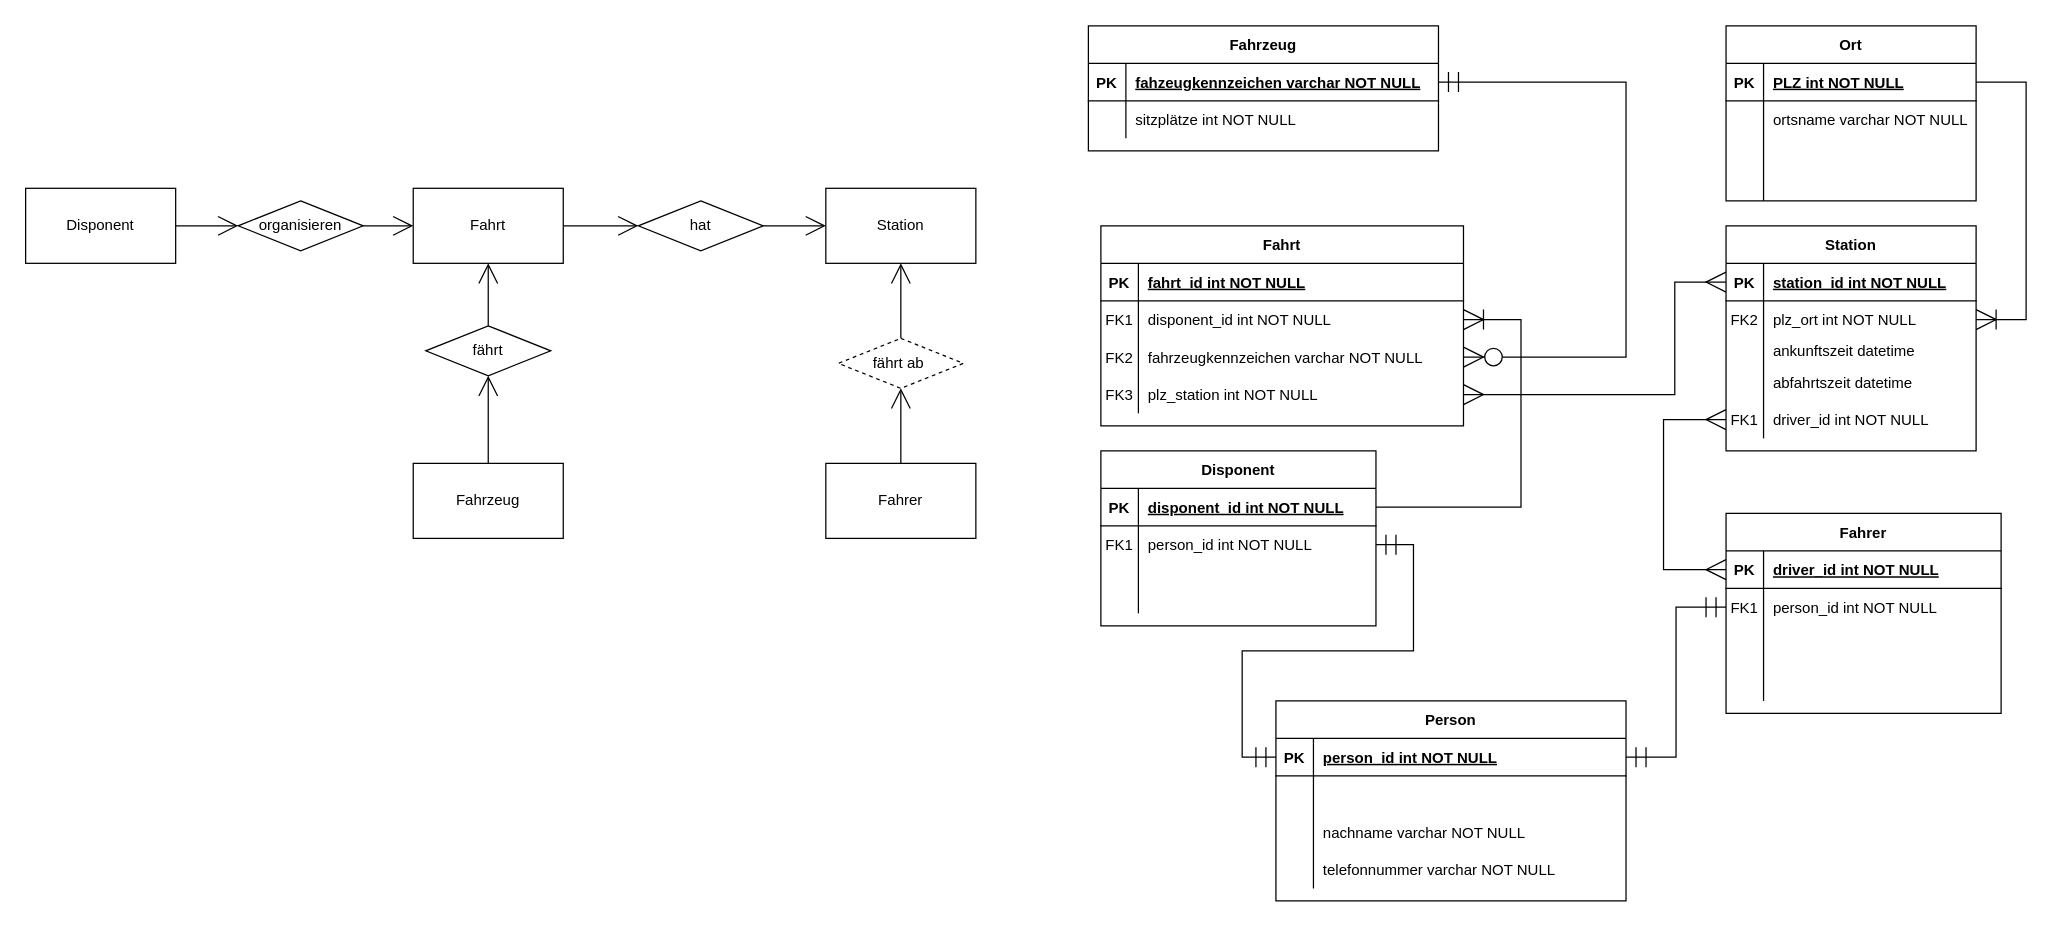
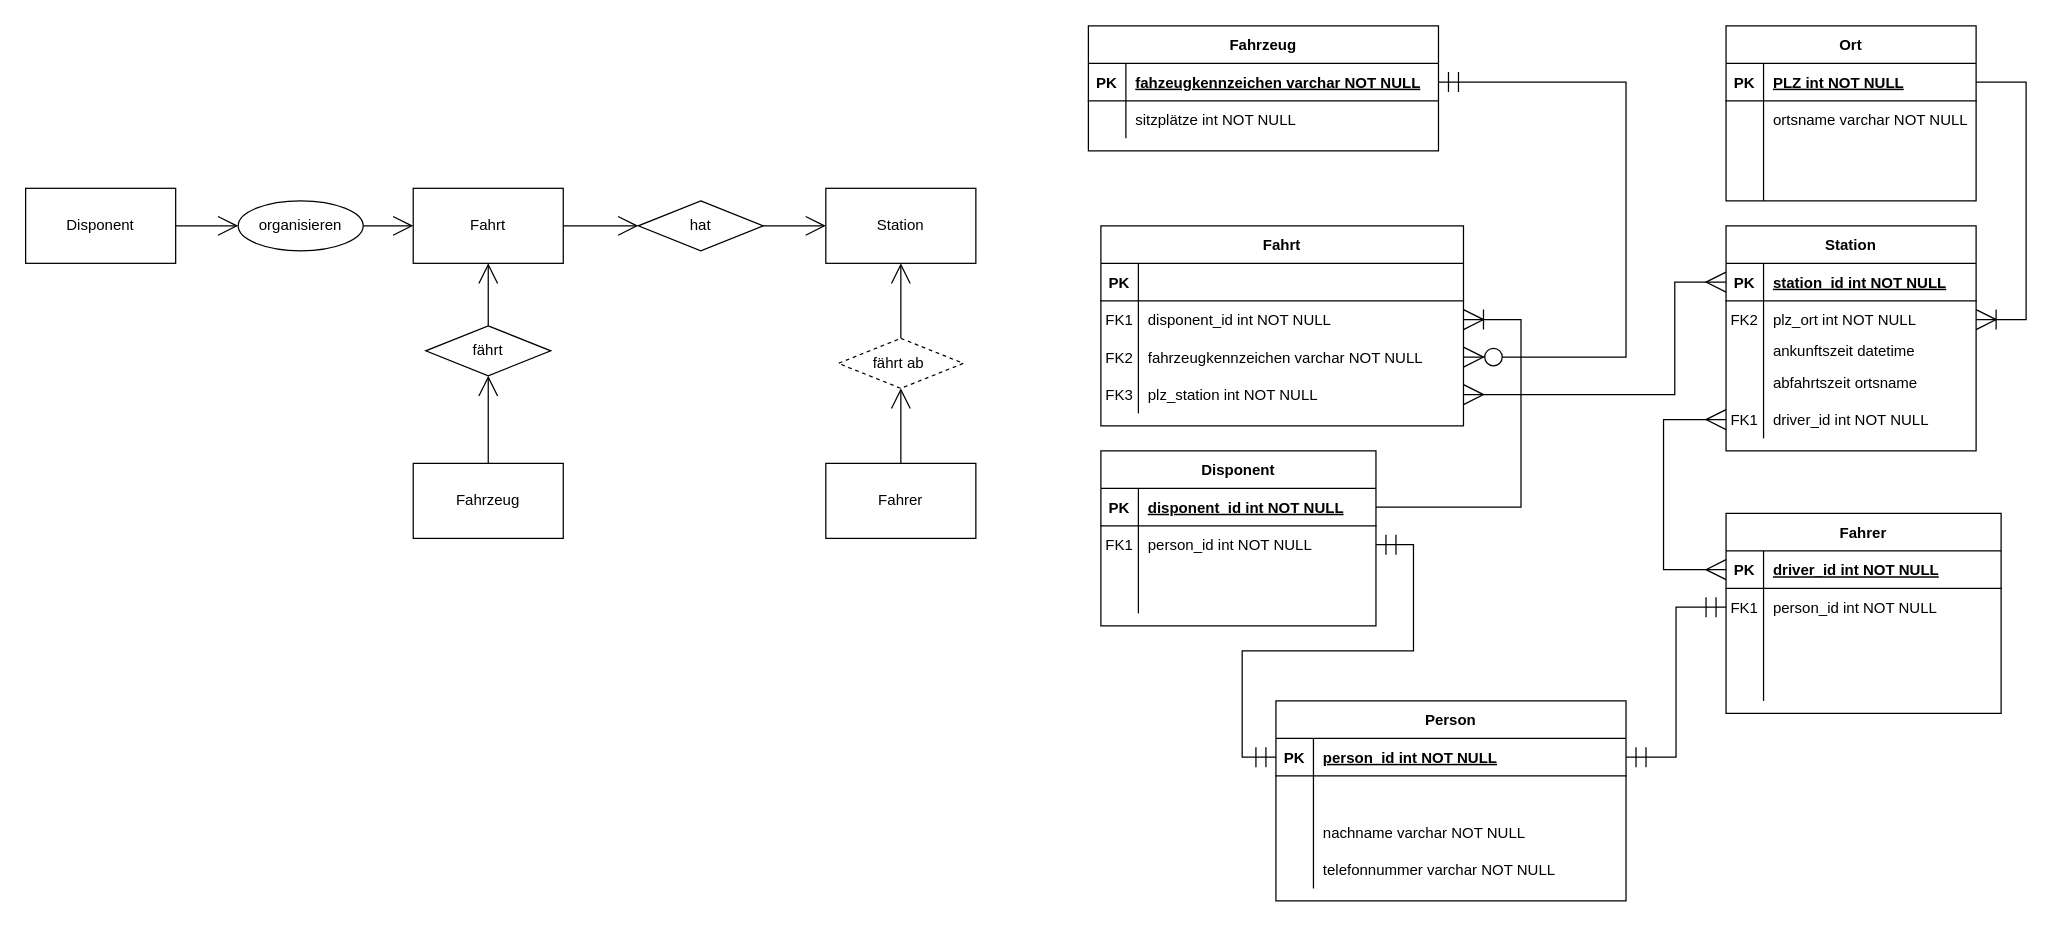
(301, 226) -> (301, 226)
(1301, 282) -> none
(1855, 383) -> (1857, 383)
